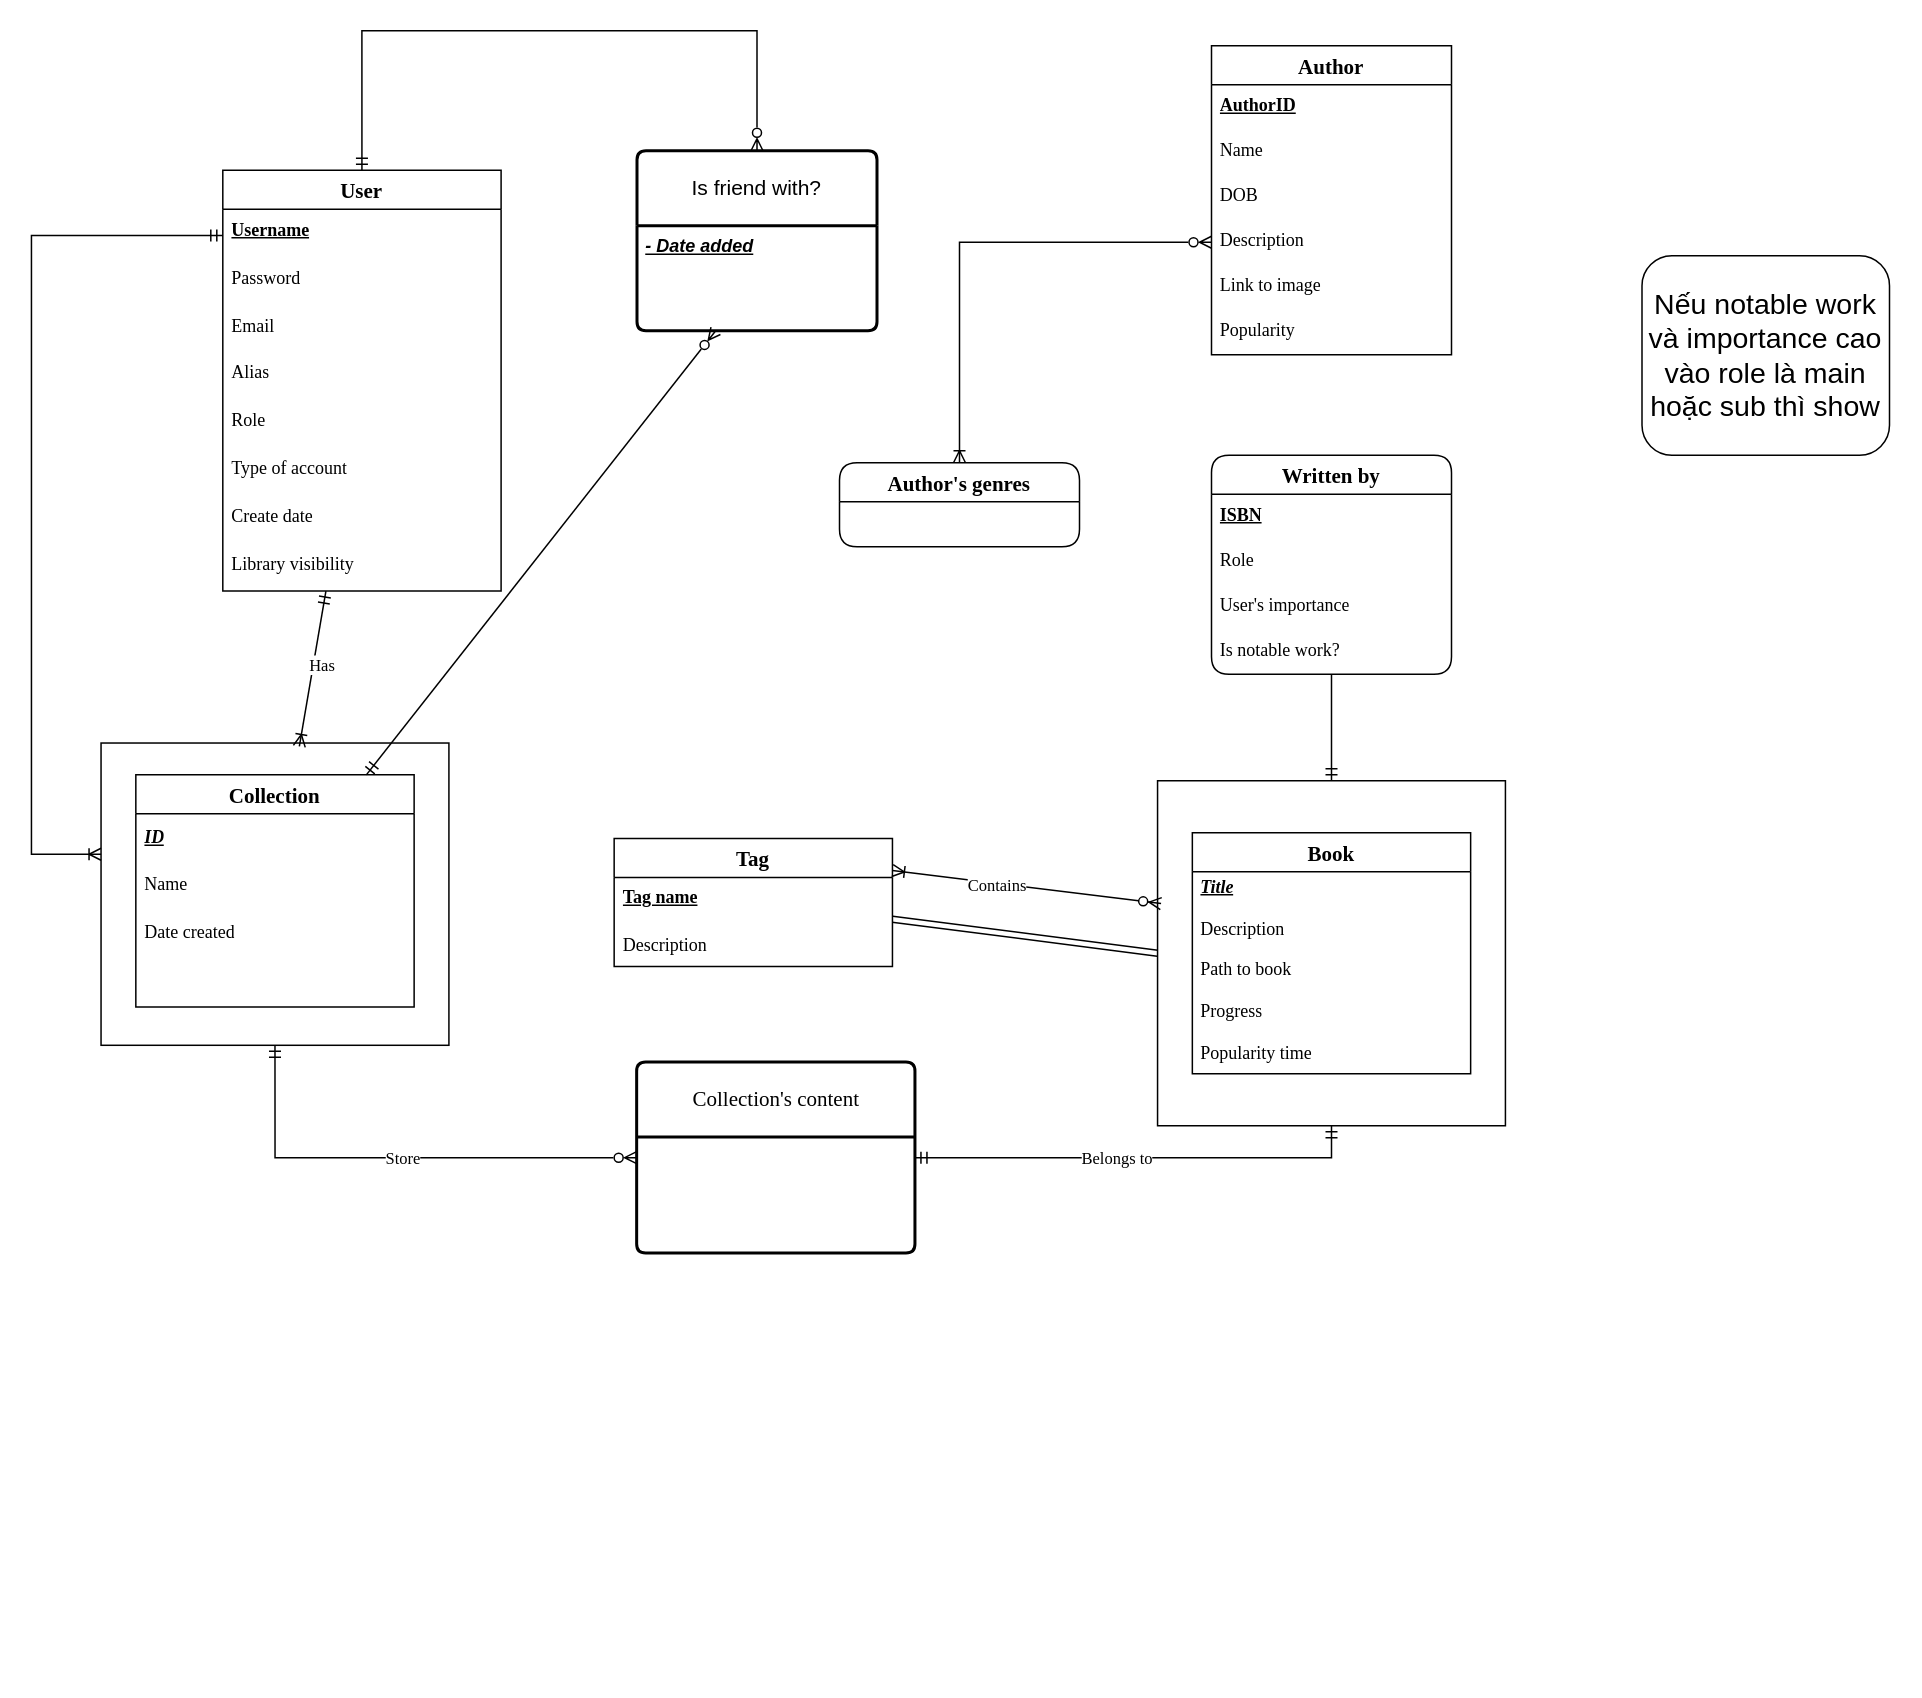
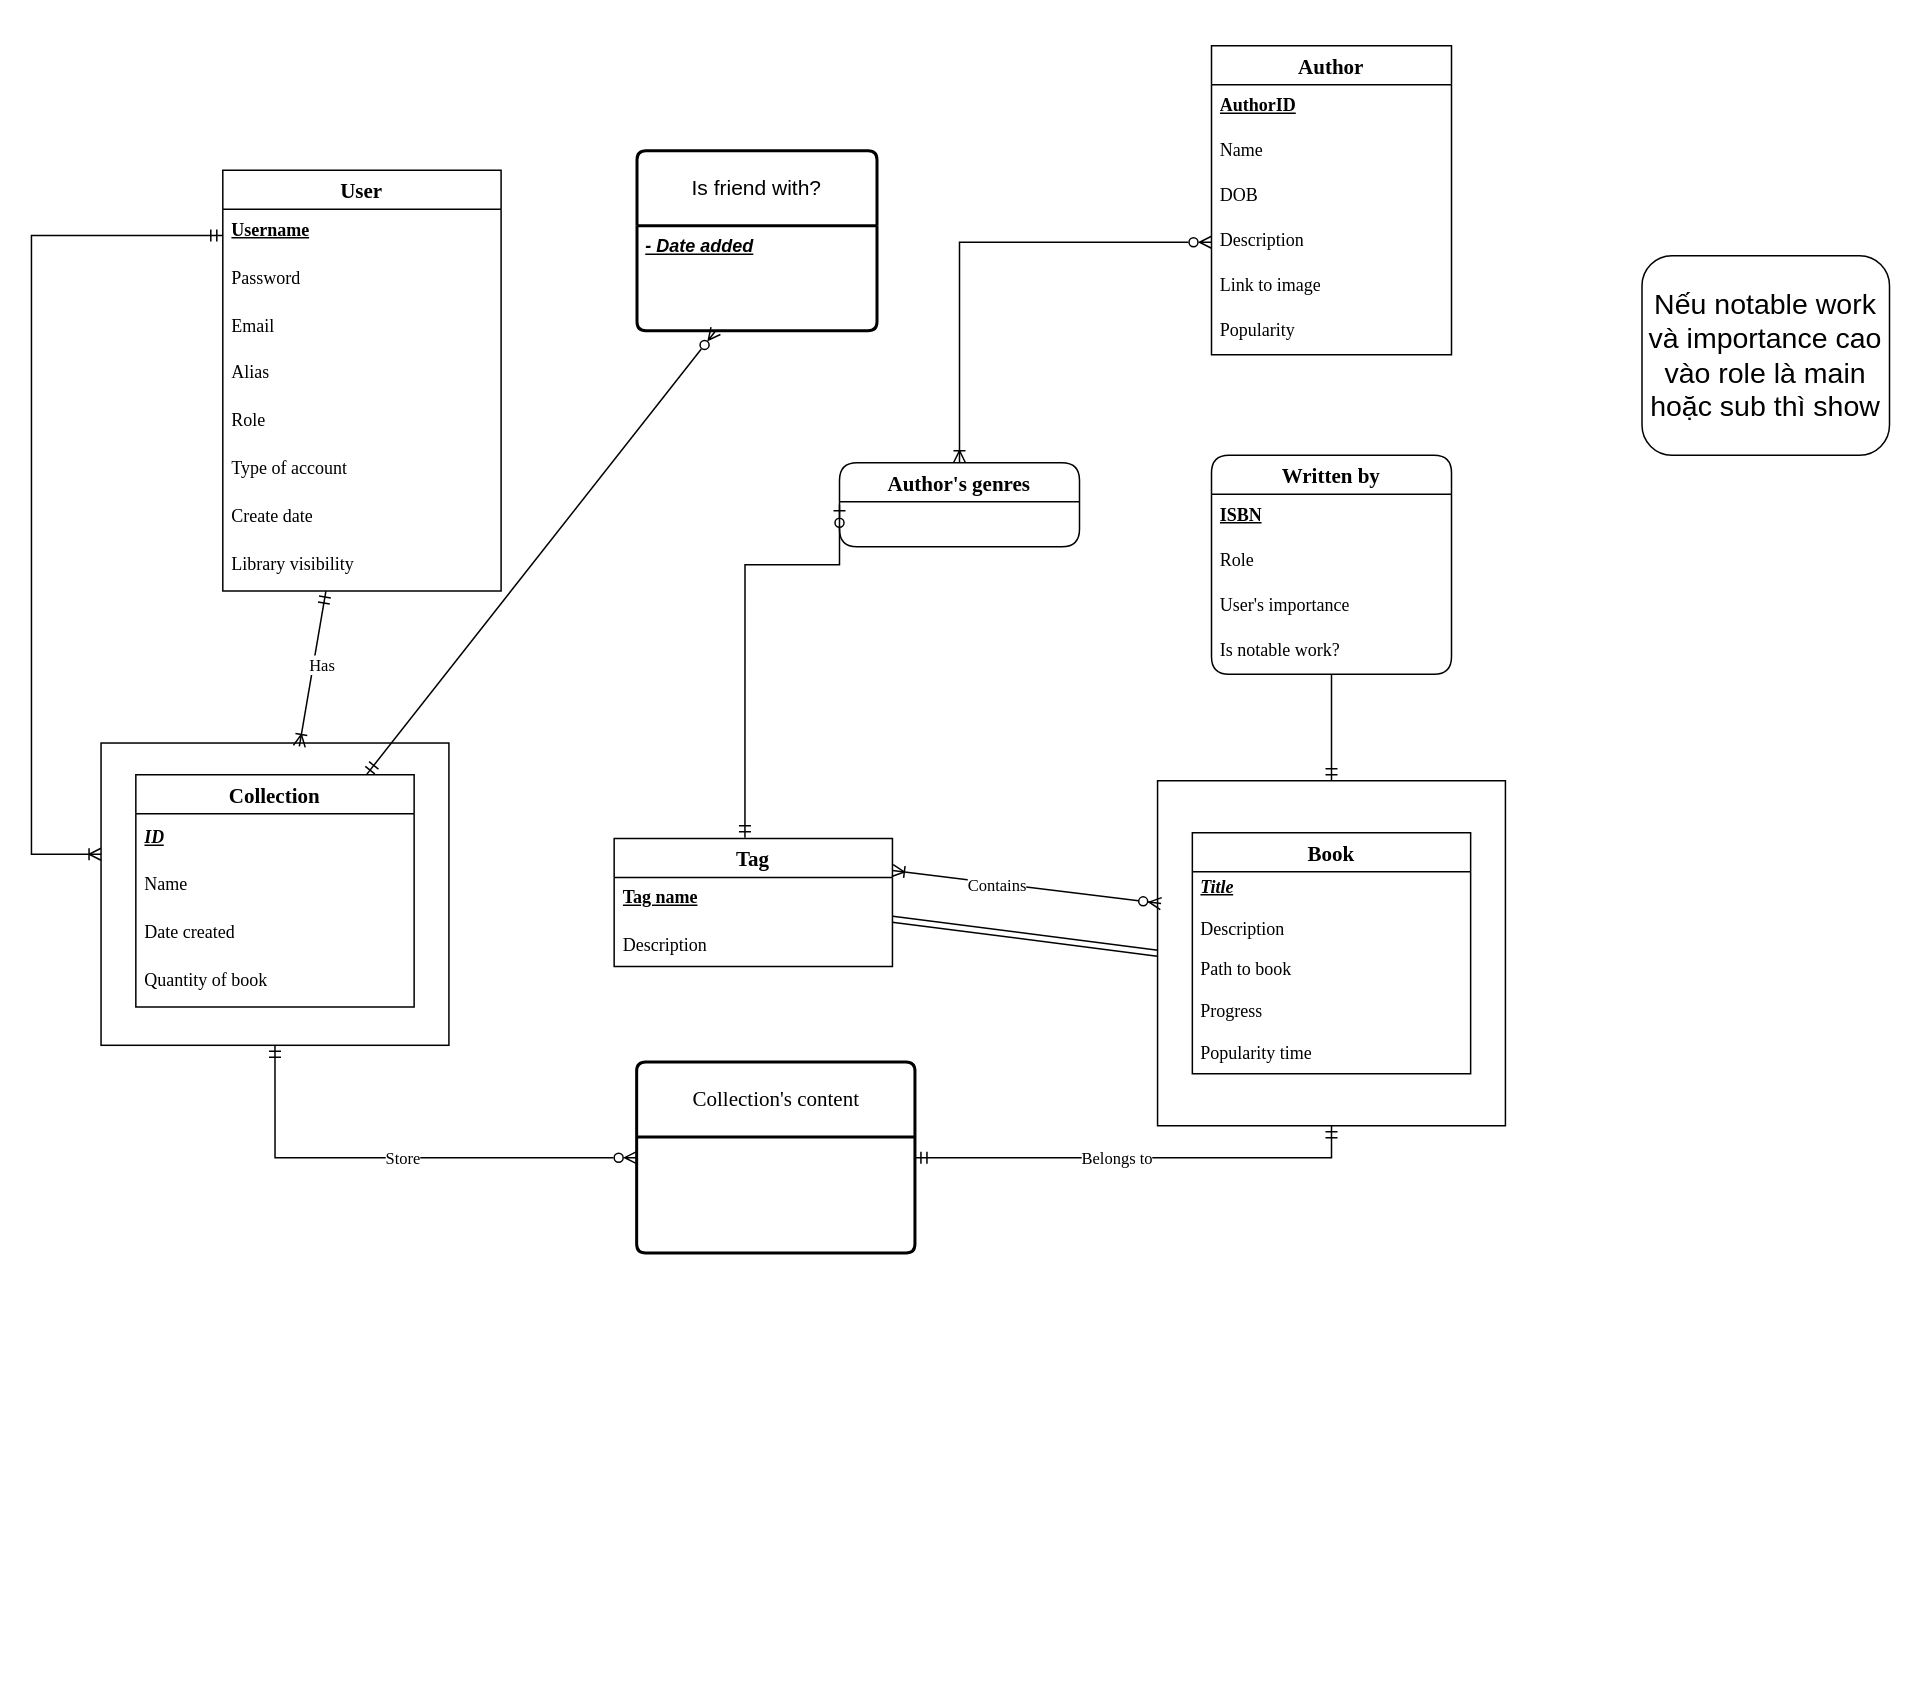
(538, 31) -> none
none -> (745, 642)
none -> (275, 983)
